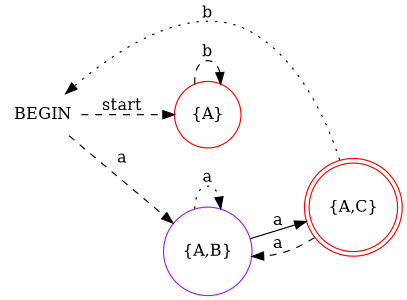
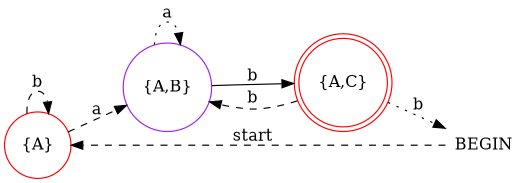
(117, 176) -> (92, 121)
(278, 221) -> (253, 76)
(278, 244) -> (253, 98)
